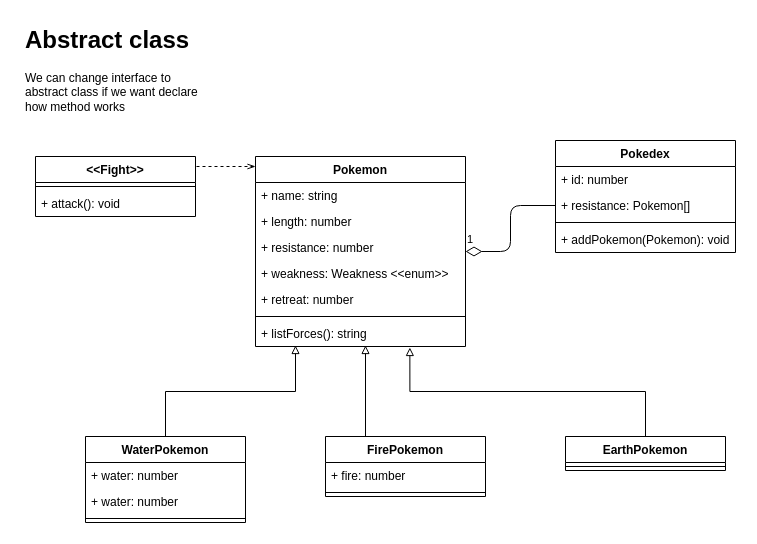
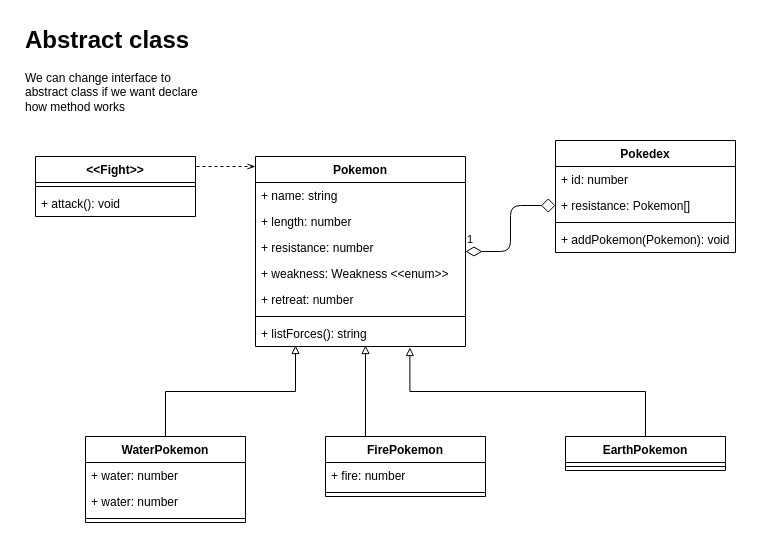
(546, 206) -> (541, 206)
